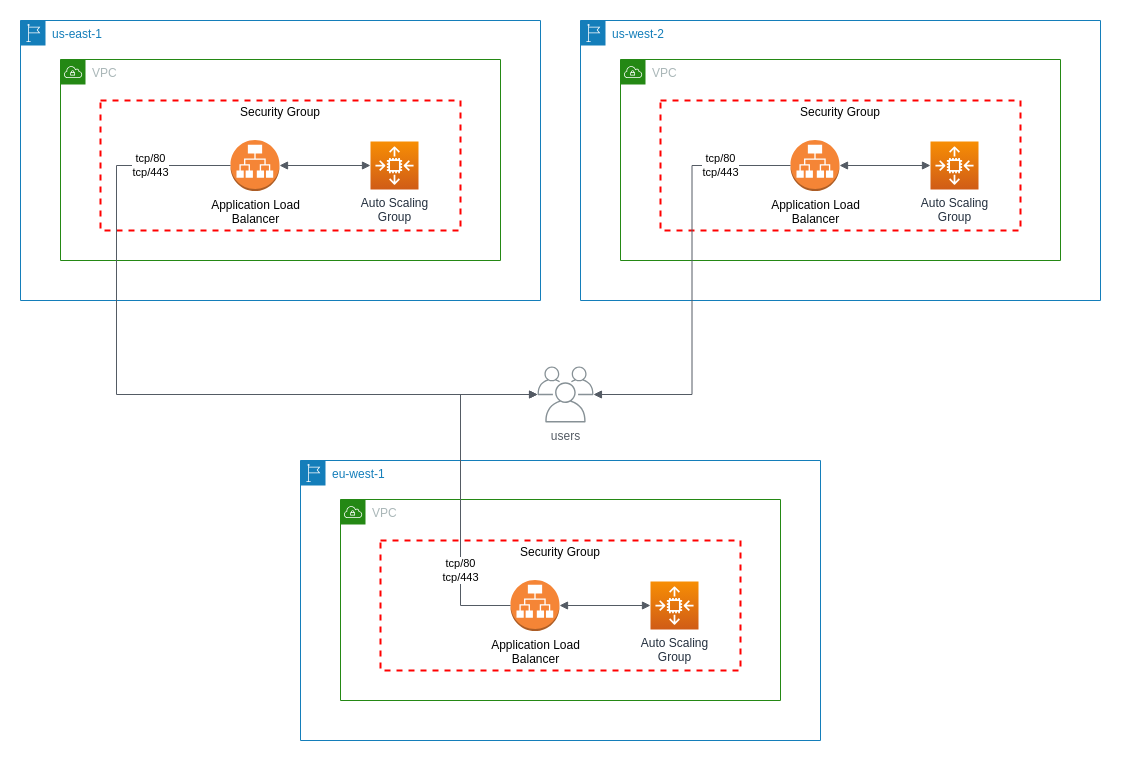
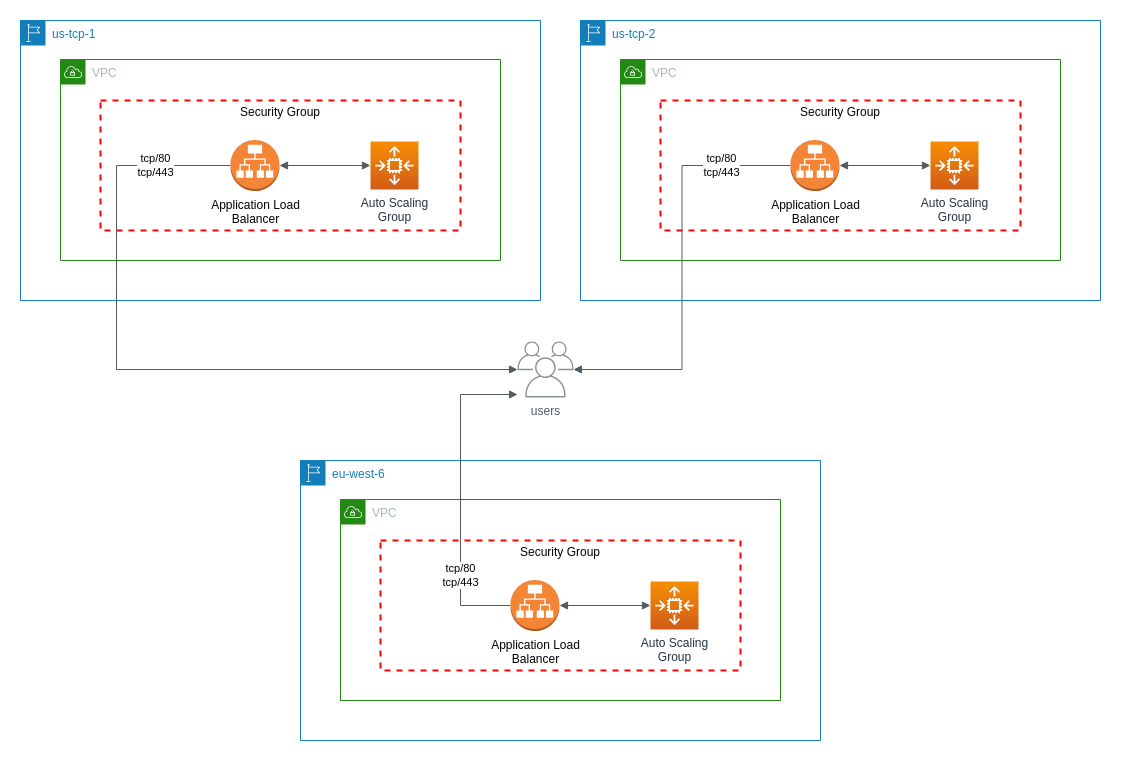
(83, 35) -> (79, 35)
(643, 35) -> (639, 35)
(566, 395) -> (546, 370)
(363, 475) -> (363, 475)
